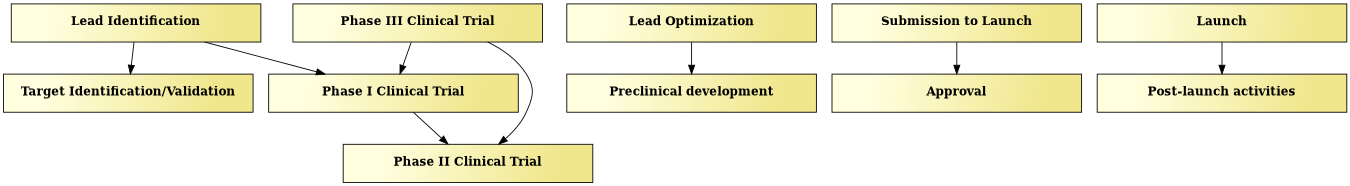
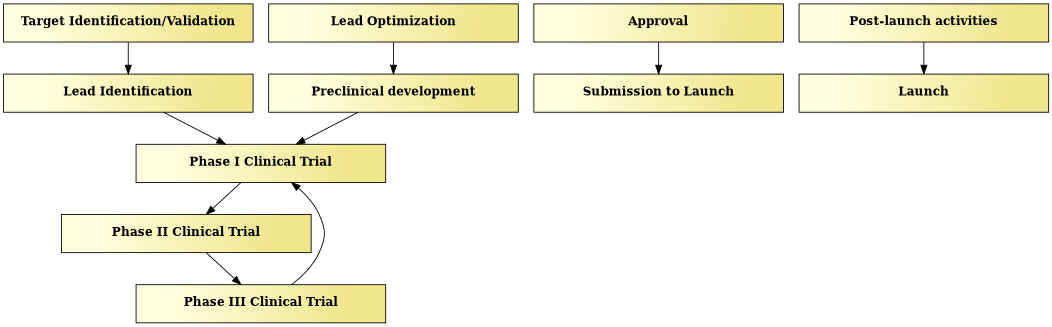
(133, 54) -> (128, 54)
(957, 54) -> (659, 54)
(1222, 54) -> (924, 54)
(531, 85) -> (220, 266)
none -> (331, 126)
